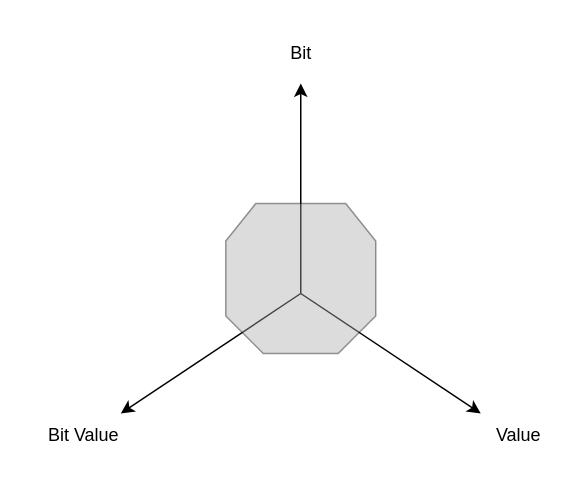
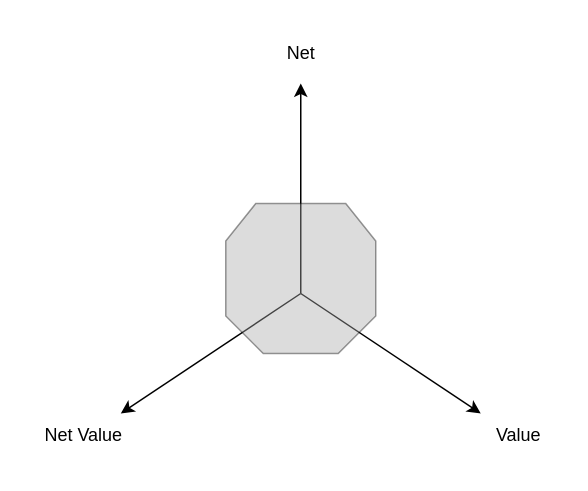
(302, 53) -> (302, 53)
(84, 436) -> (84, 436)
